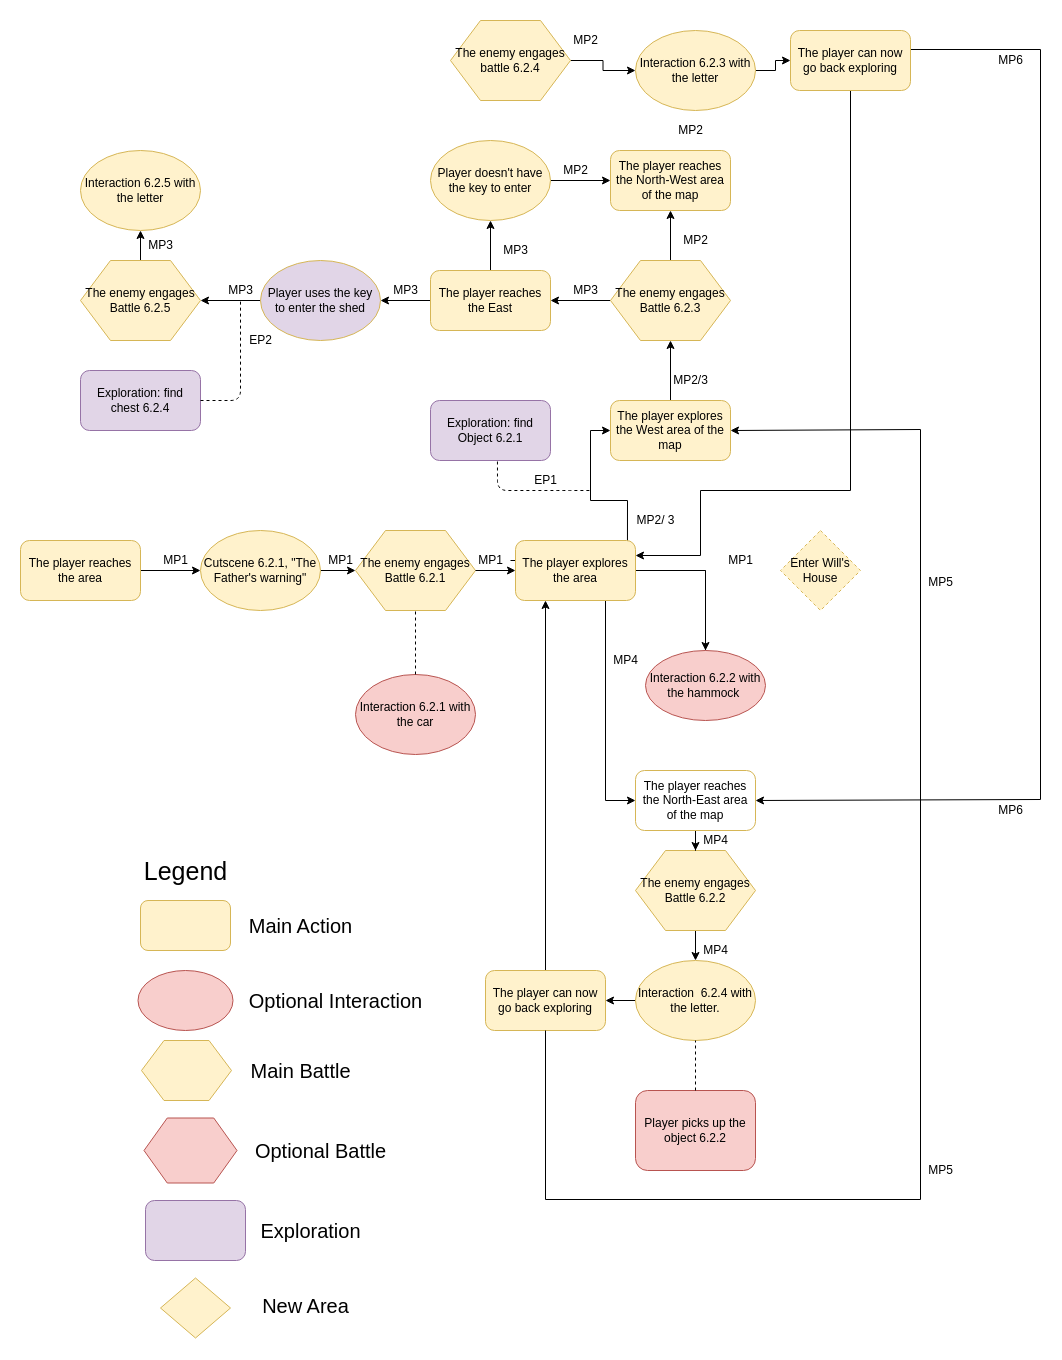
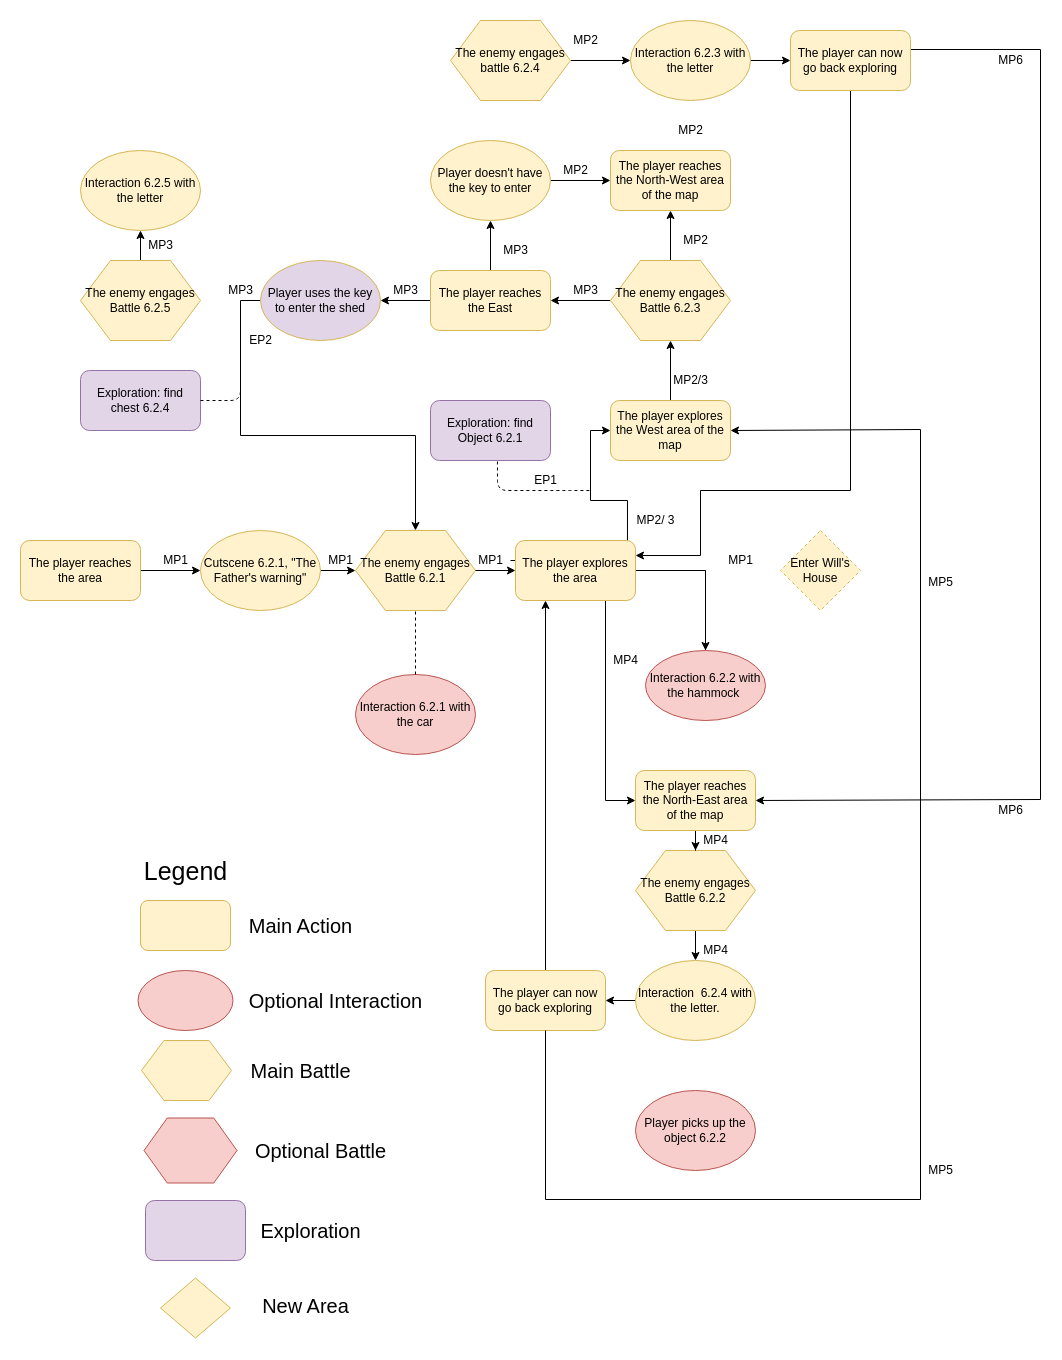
(696, 71) -> (691, 61)
(225, 301) -> (353, 436)
(696, 801) -> (696, 801)
(696, 1066) -> none
(696, 1131) -> (696, 1131)
